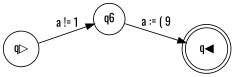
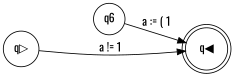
(155, 23) -> (155, 23)
(62, 35) -> (108, 55)
